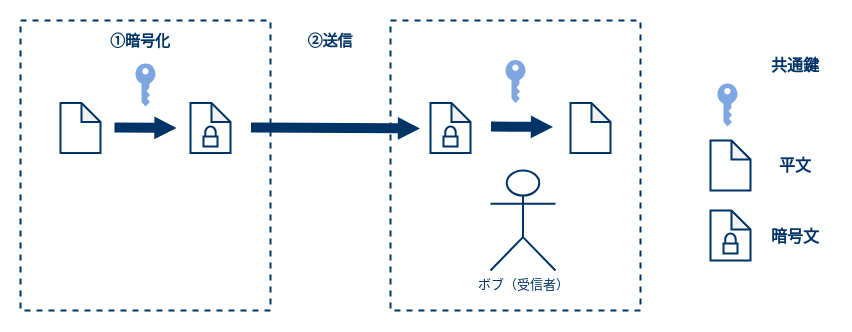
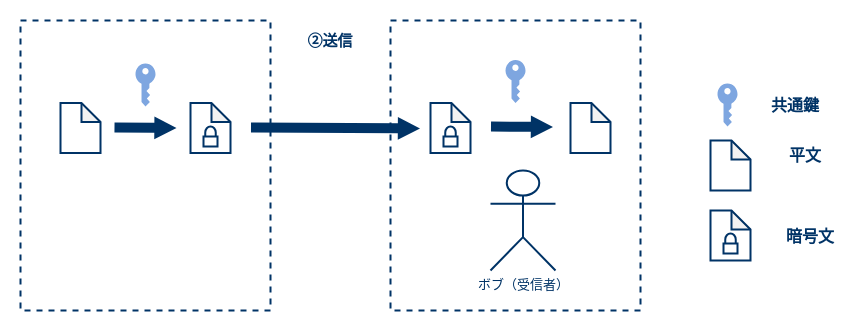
(141, 41) -> none
(796, 65) -> (796, 105)
(796, 166) -> (806, 156)
(796, 237) -> (811, 237)
